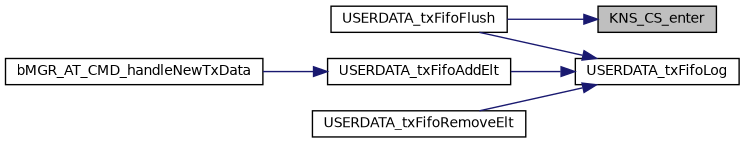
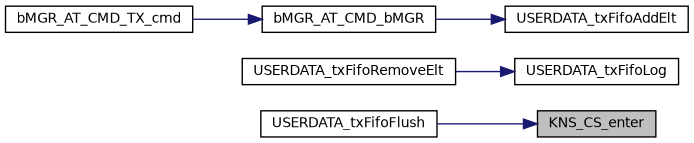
none -> (99, 19)
(531, 44) -> none
(134, 72) -> (349, 19)
(536, 72) -> none
